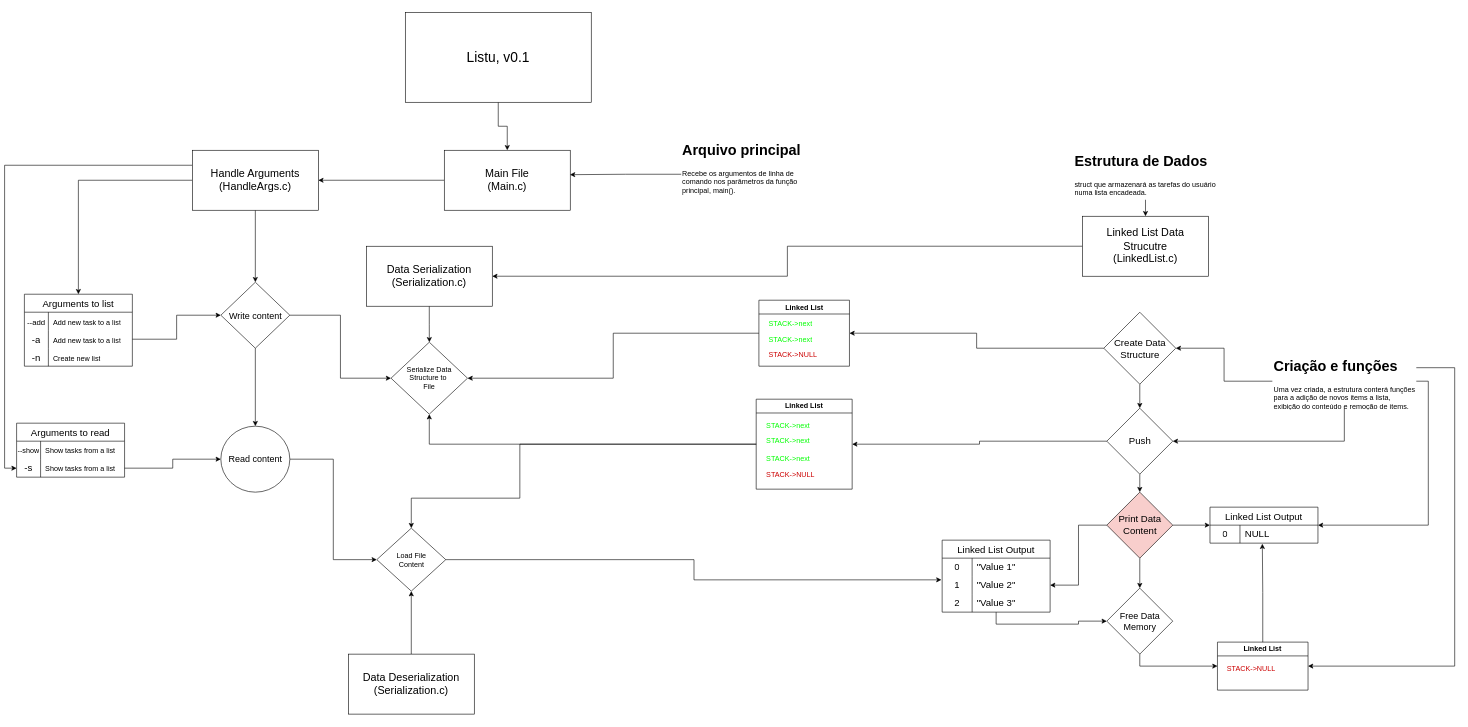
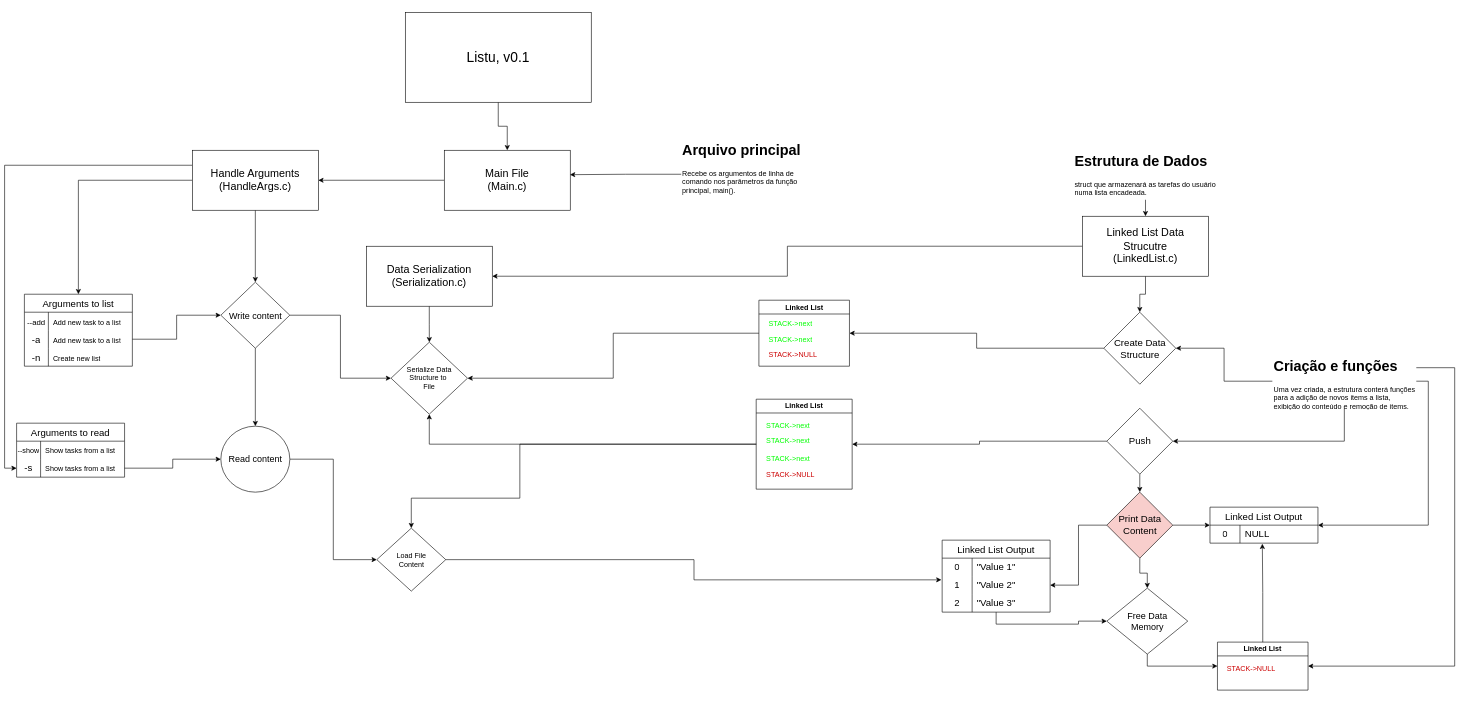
none -> (1146, 288)
(1140, 402) -> none
(1140, 621) -> (1148, 621)
(411, 653) -> none
(411, 684) -> none
